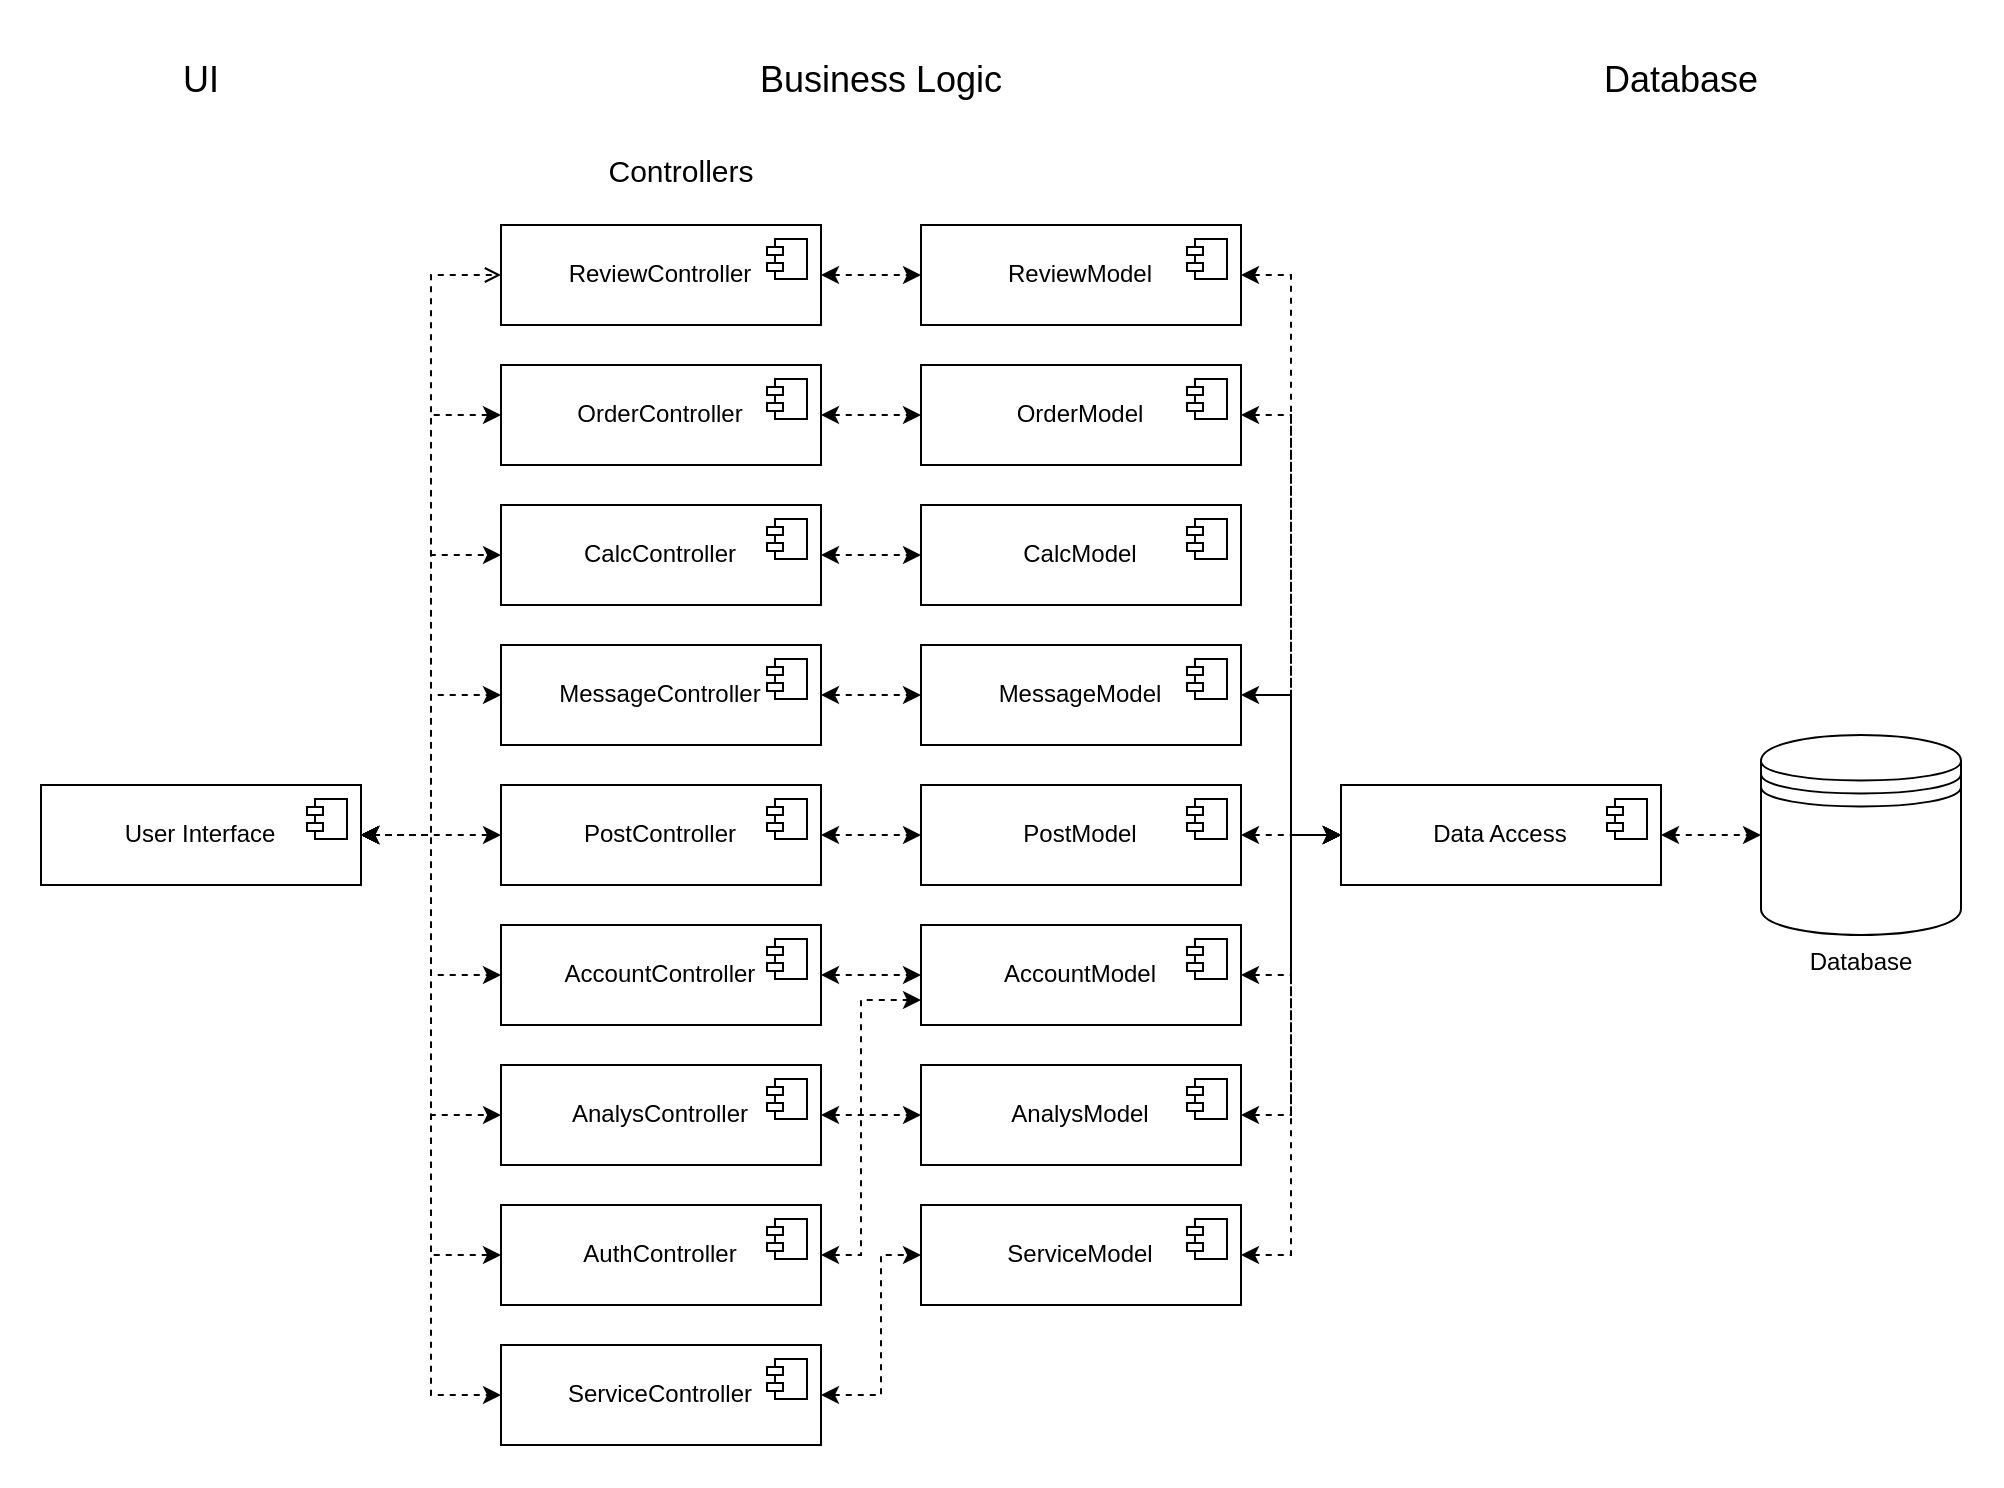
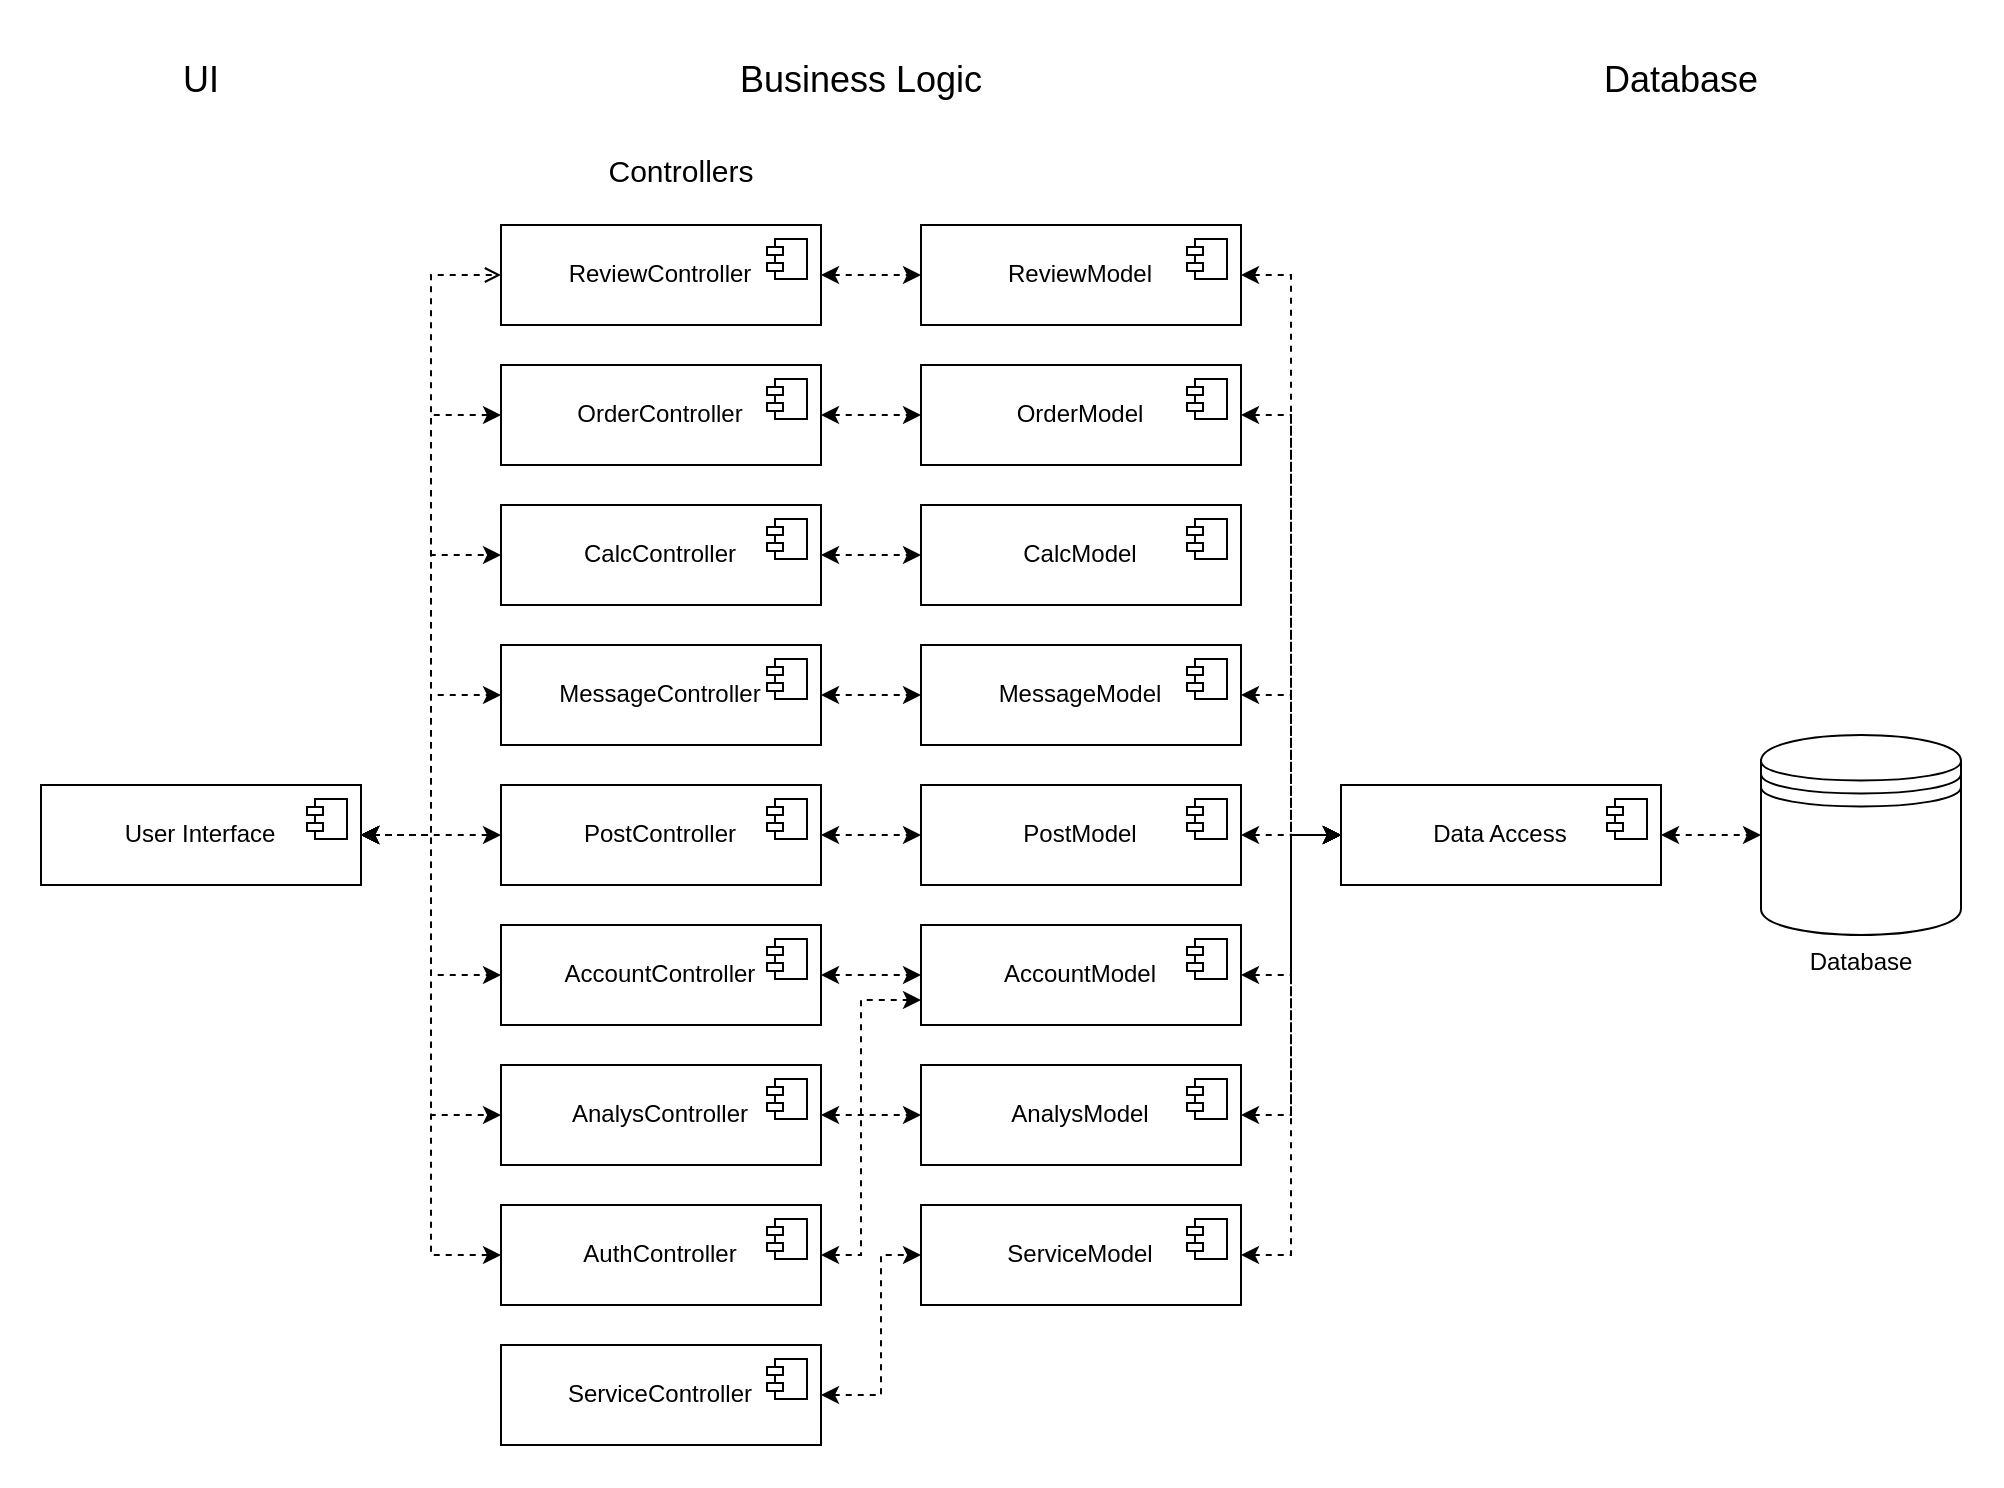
(881, 81) -> (861, 81)
(1273, 695) -> (1273, 695)
(431, 1355) -> none
